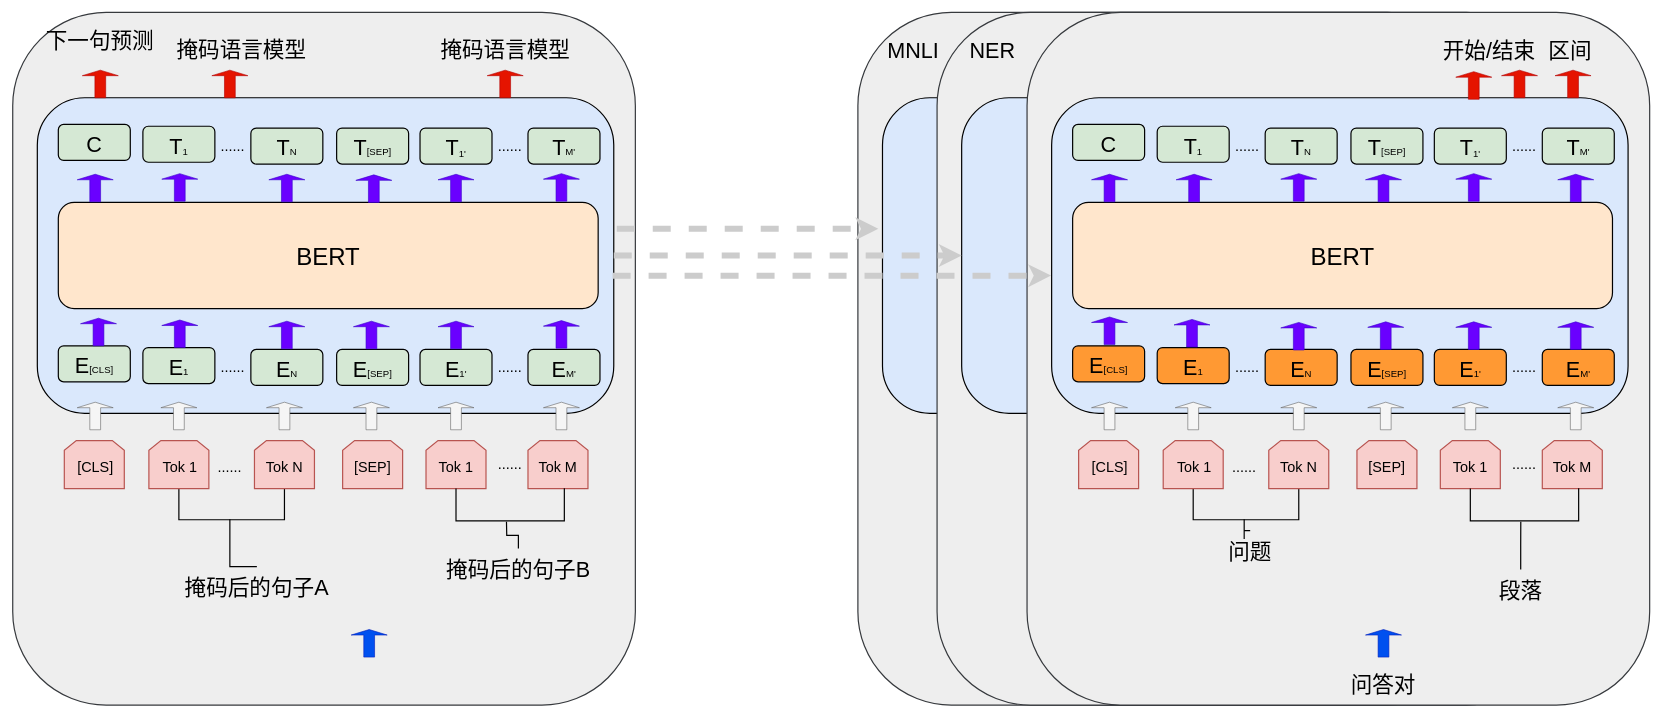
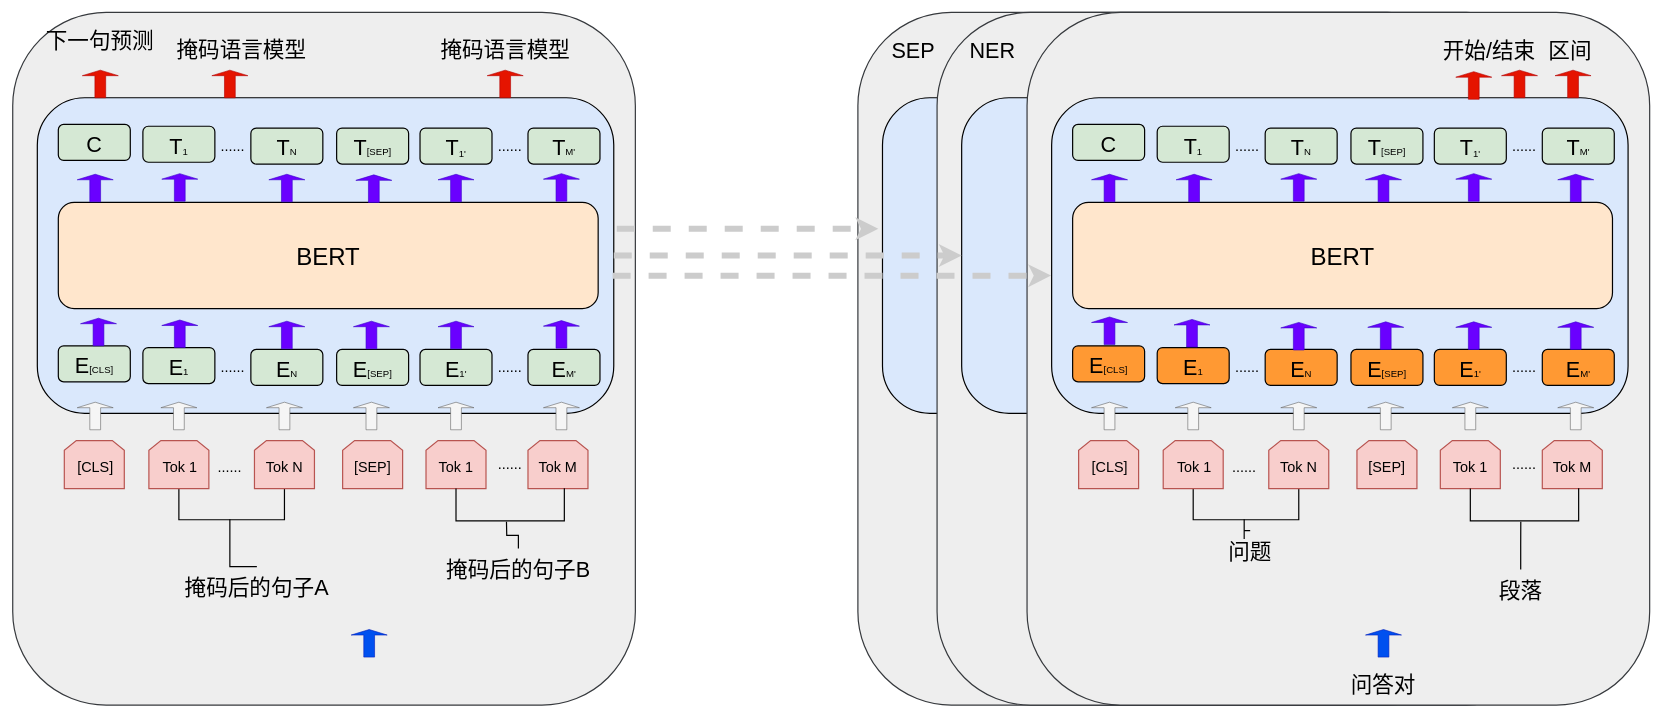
(913, 51) -> (913, 51)
